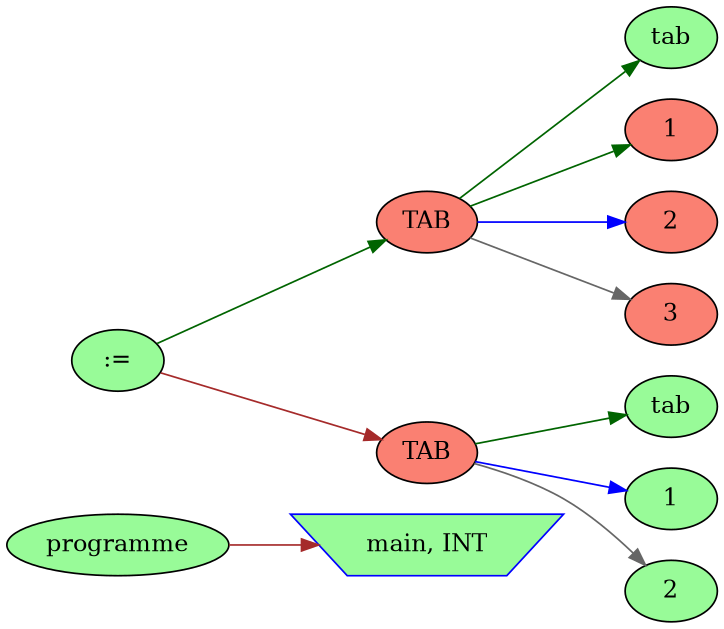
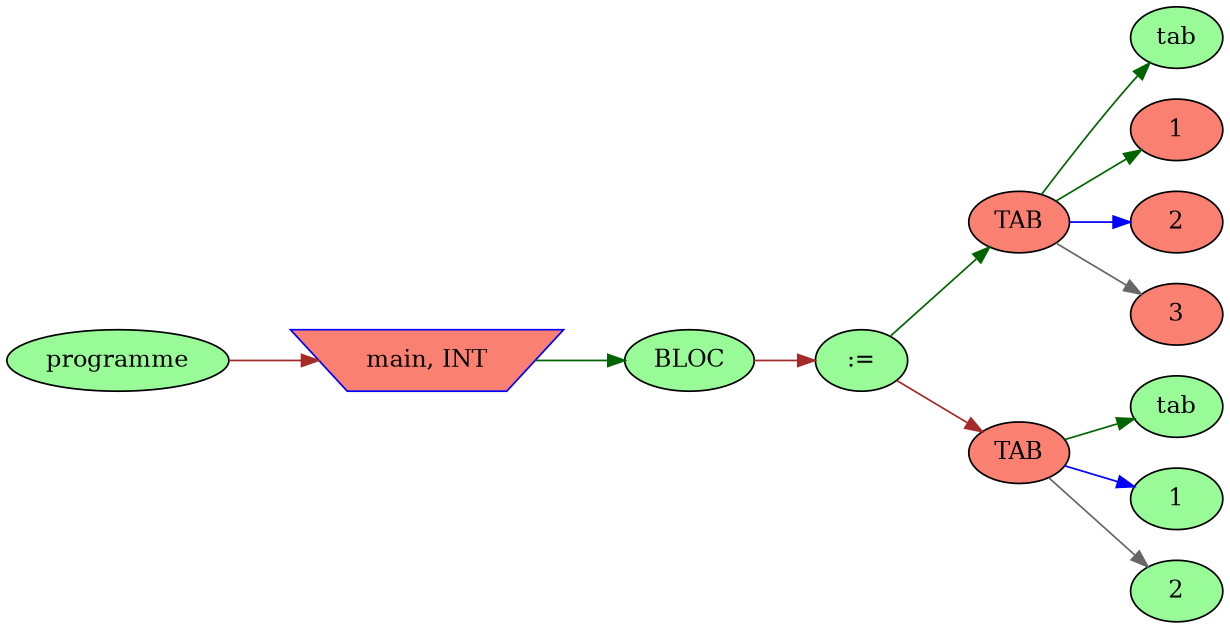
none -> (690, 360)
(427, 545) -> (427, 360)
